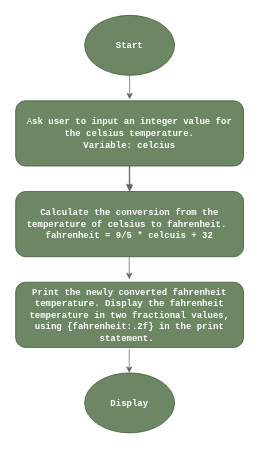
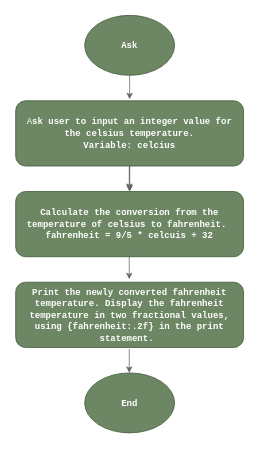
(129, 45) -> (129, 45)
(129, 403) -> (129, 403)
